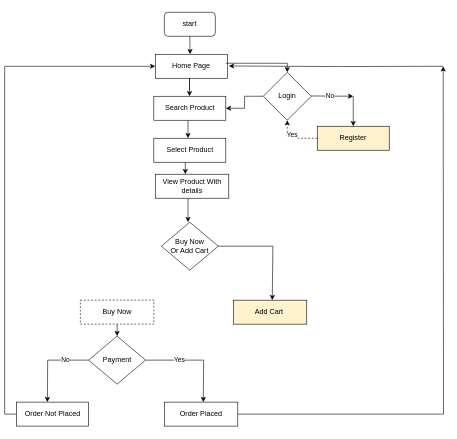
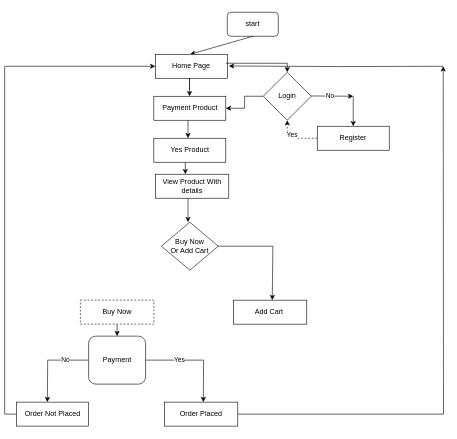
(190, 24) -> (253, 24)
(190, 108) -> (190, 108)
(353, 138) -> (353, 138)
(190, 150) -> (190, 150)
(270, 312) -> (270, 312)
(117, 360) -> (117, 360)
